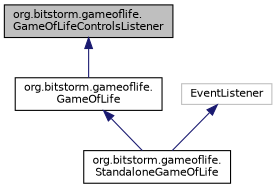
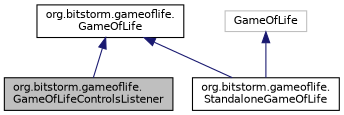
(89, 63) -> (98, 63)
(227, 94) -> (266, 21)
